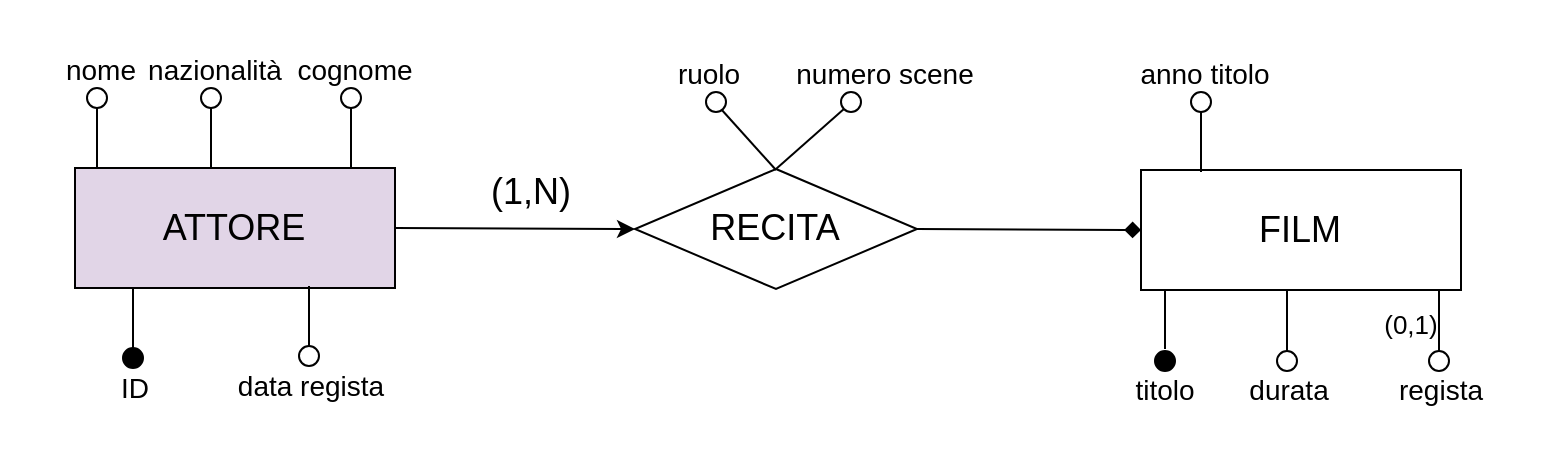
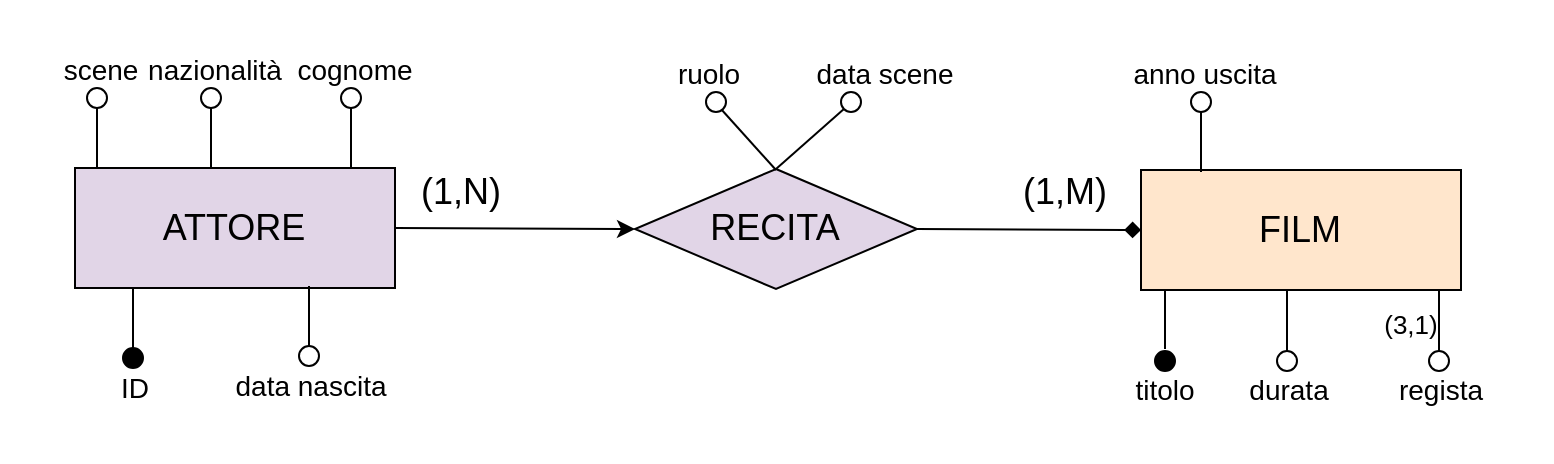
(102, 71) -> (102, 71)
(886, 75) -> (886, 75)
(1206, 75) -> (1206, 75)
(531, 193) -> (461, 193)
none -> (1065, 193)
(776, 229) -> (776, 229)
(1301, 230) -> (1301, 230)
(1412, 325) -> (1412, 325)
(312, 387) -> (312, 387)
